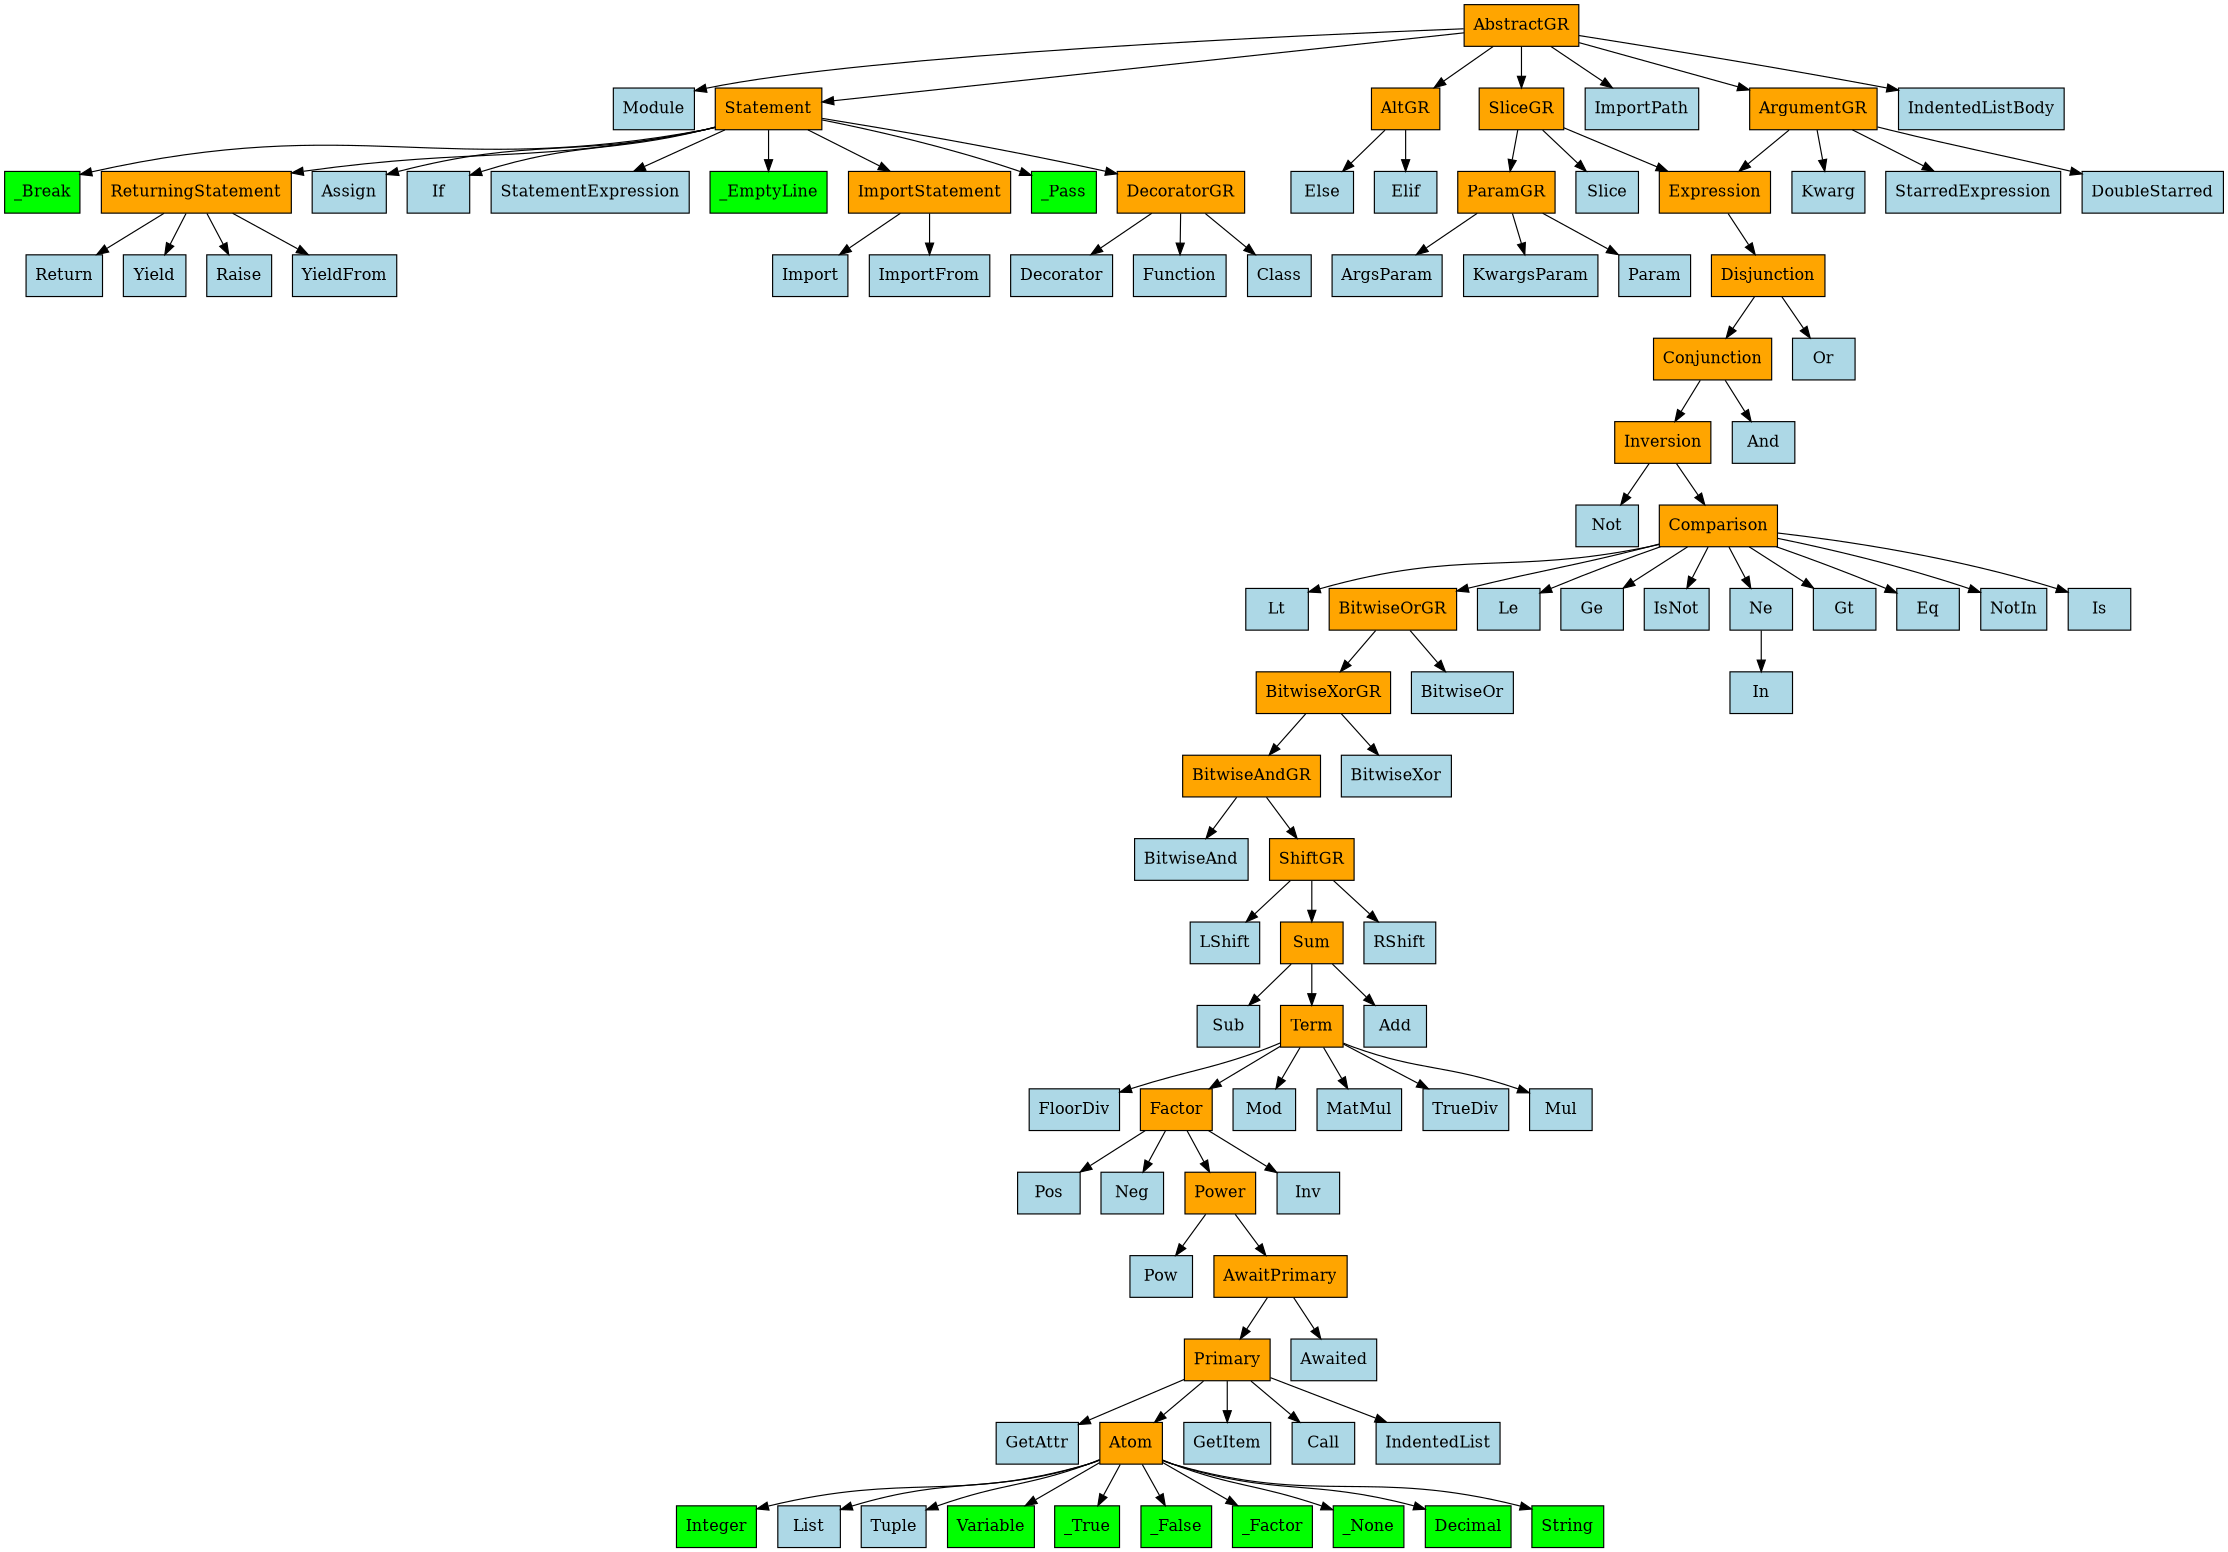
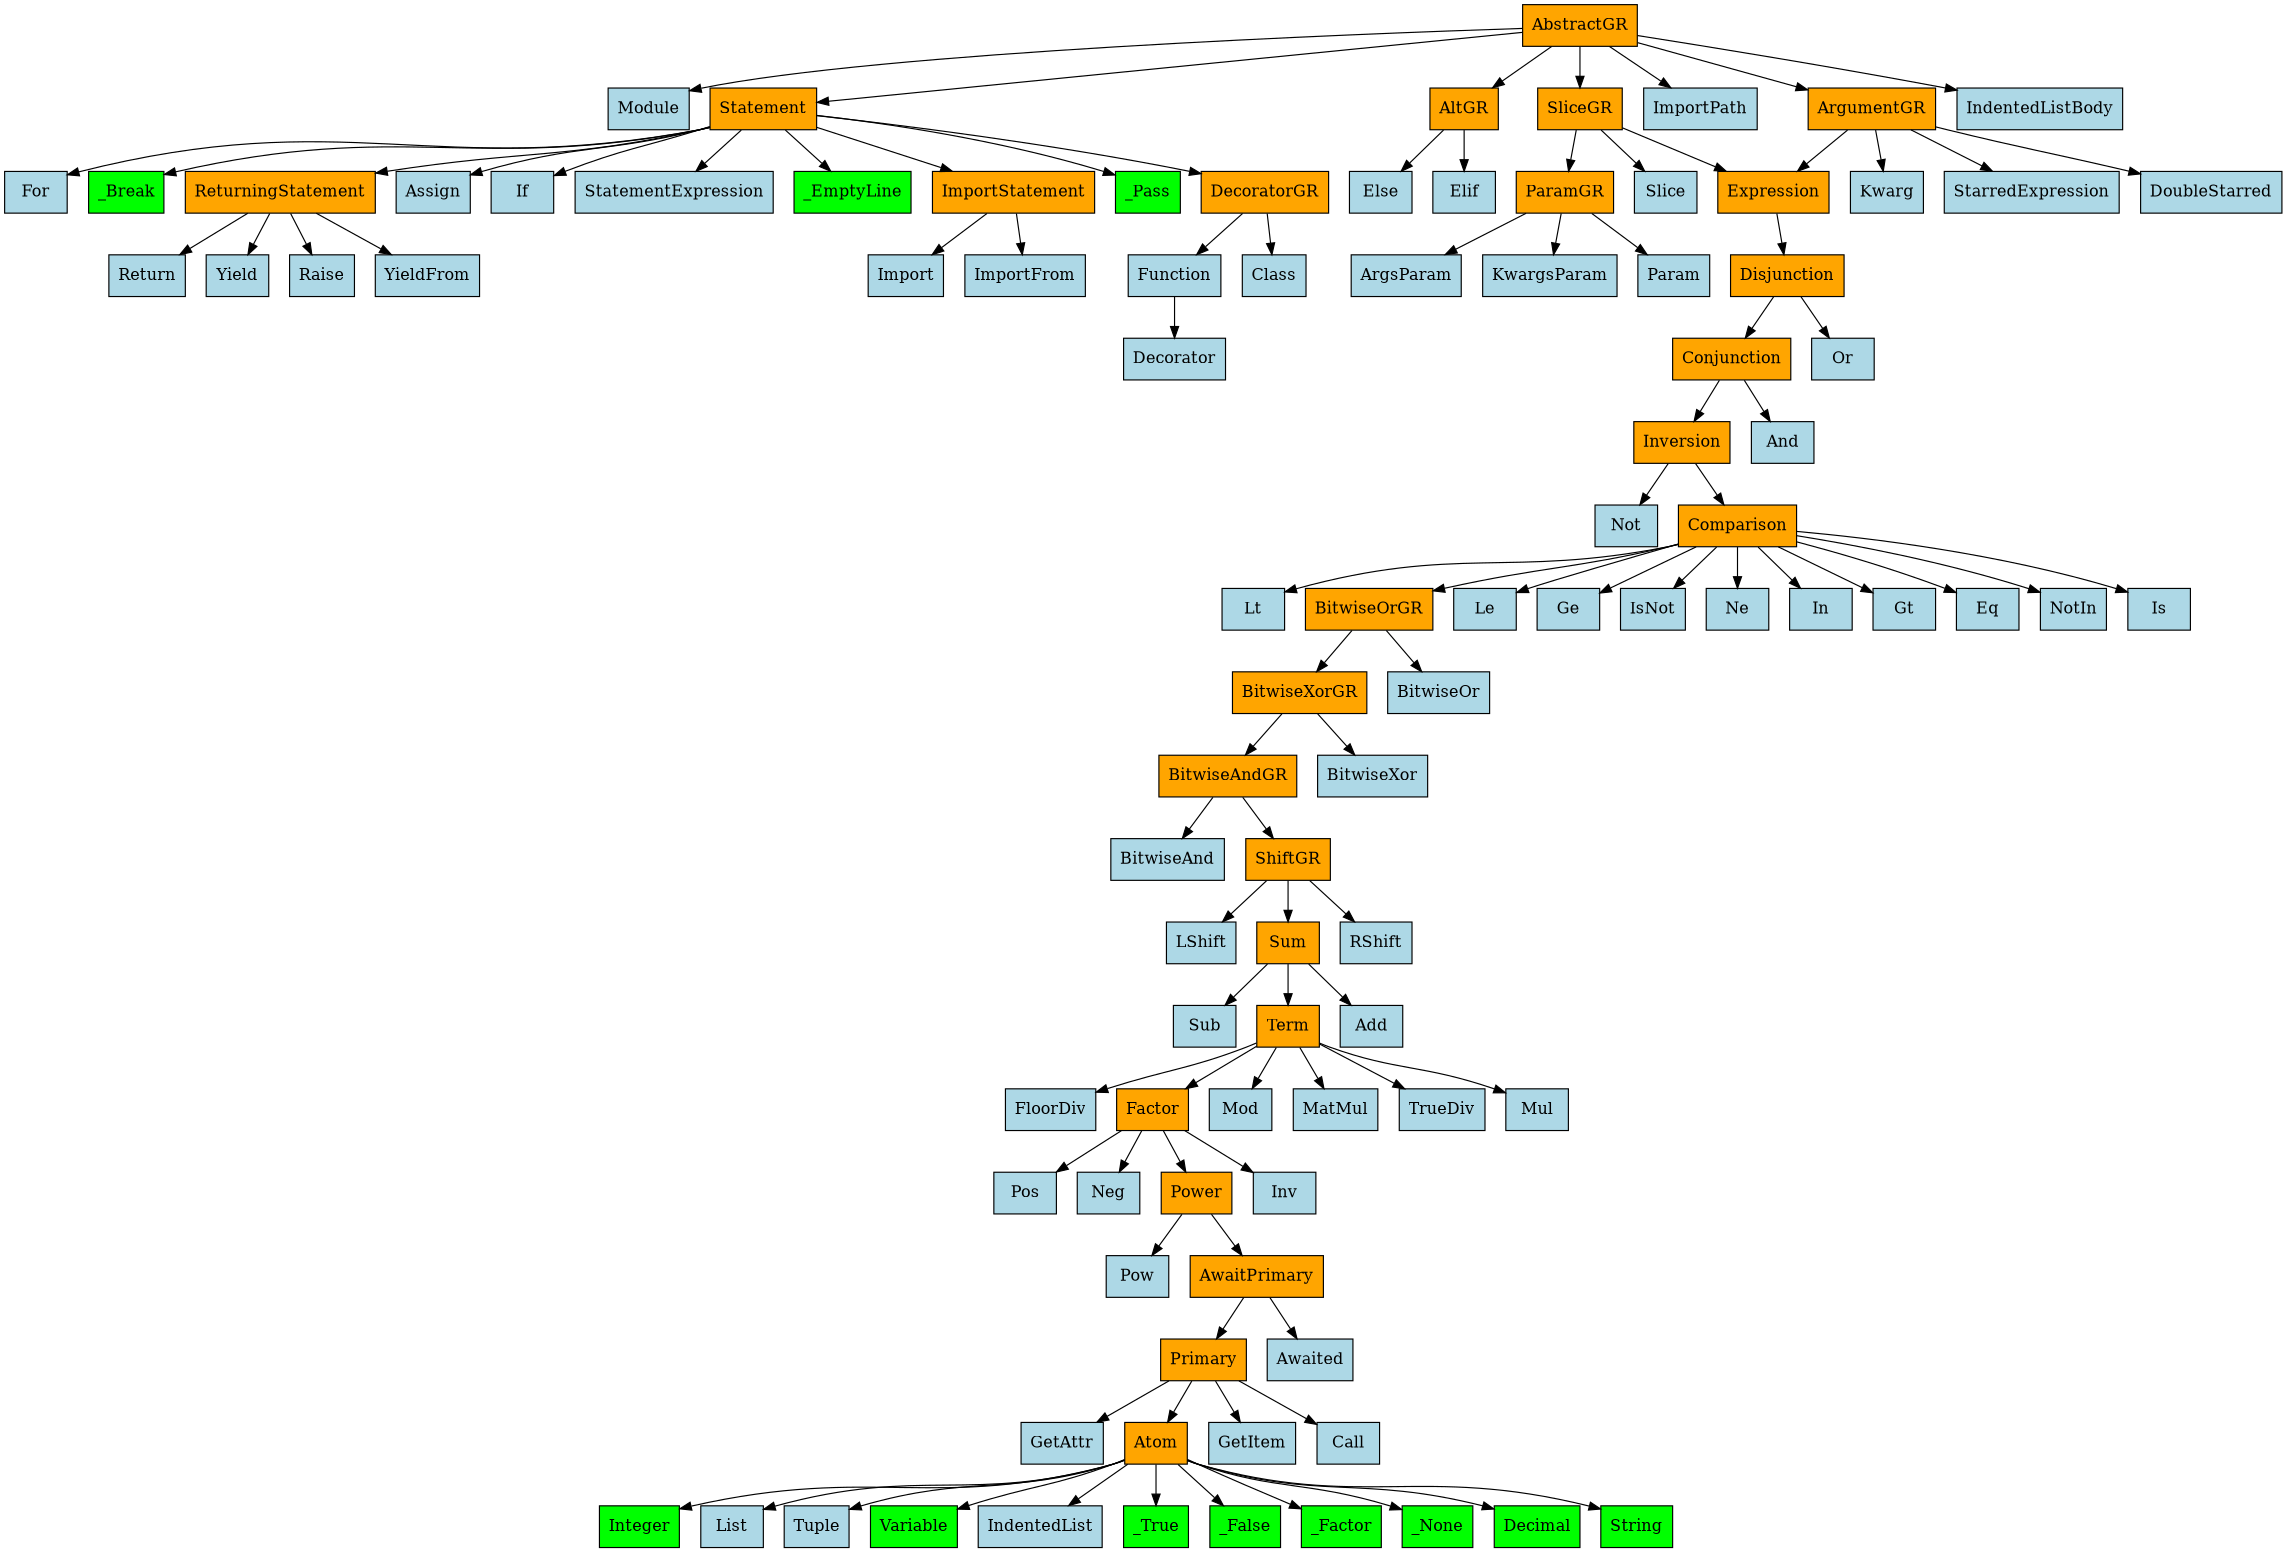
none -> (36, 192)
(1126, 231) -> (1175, 312)
(1761, 645) -> (1775, 564)
(1323, 1398) -> (1103, 1482)
